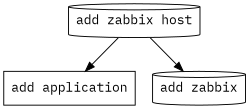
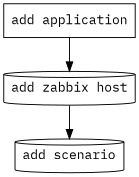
(105, 51) -> (69, 50)
(199, 88) -> (69, 156)
